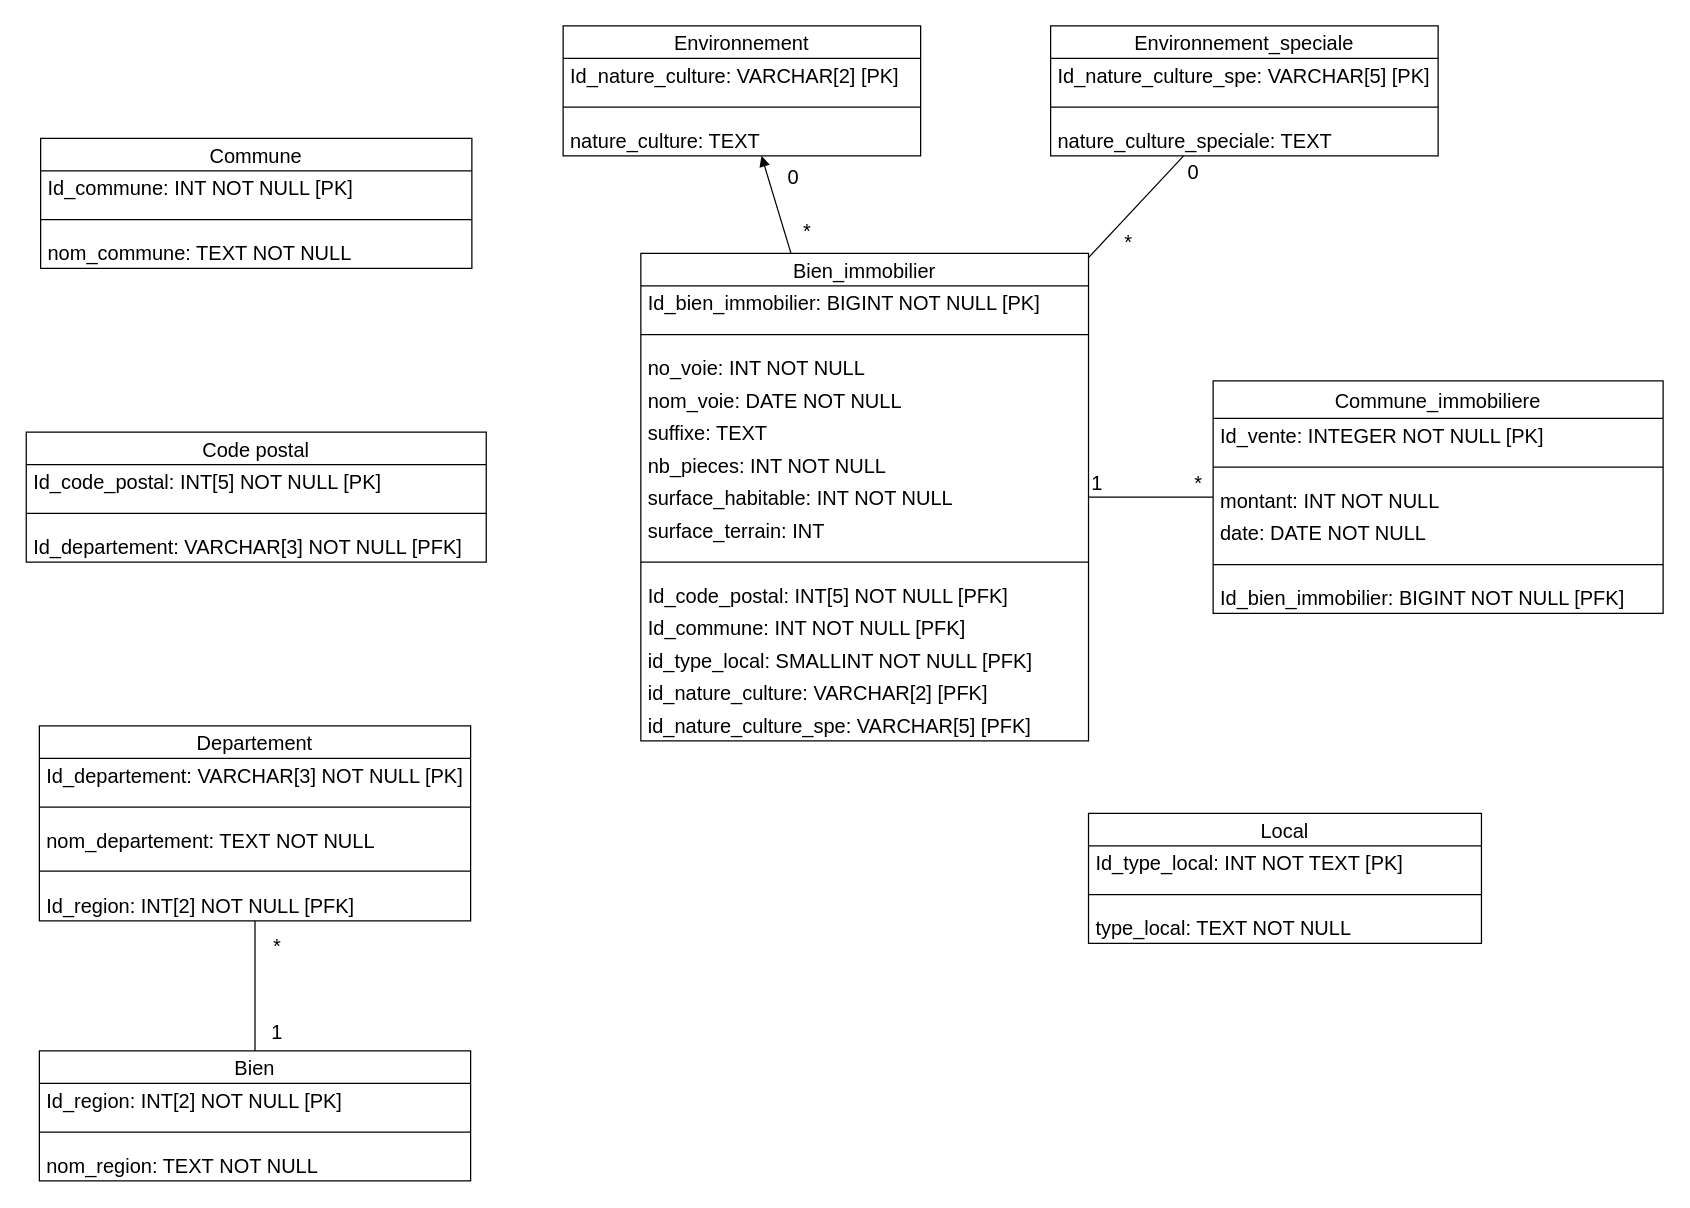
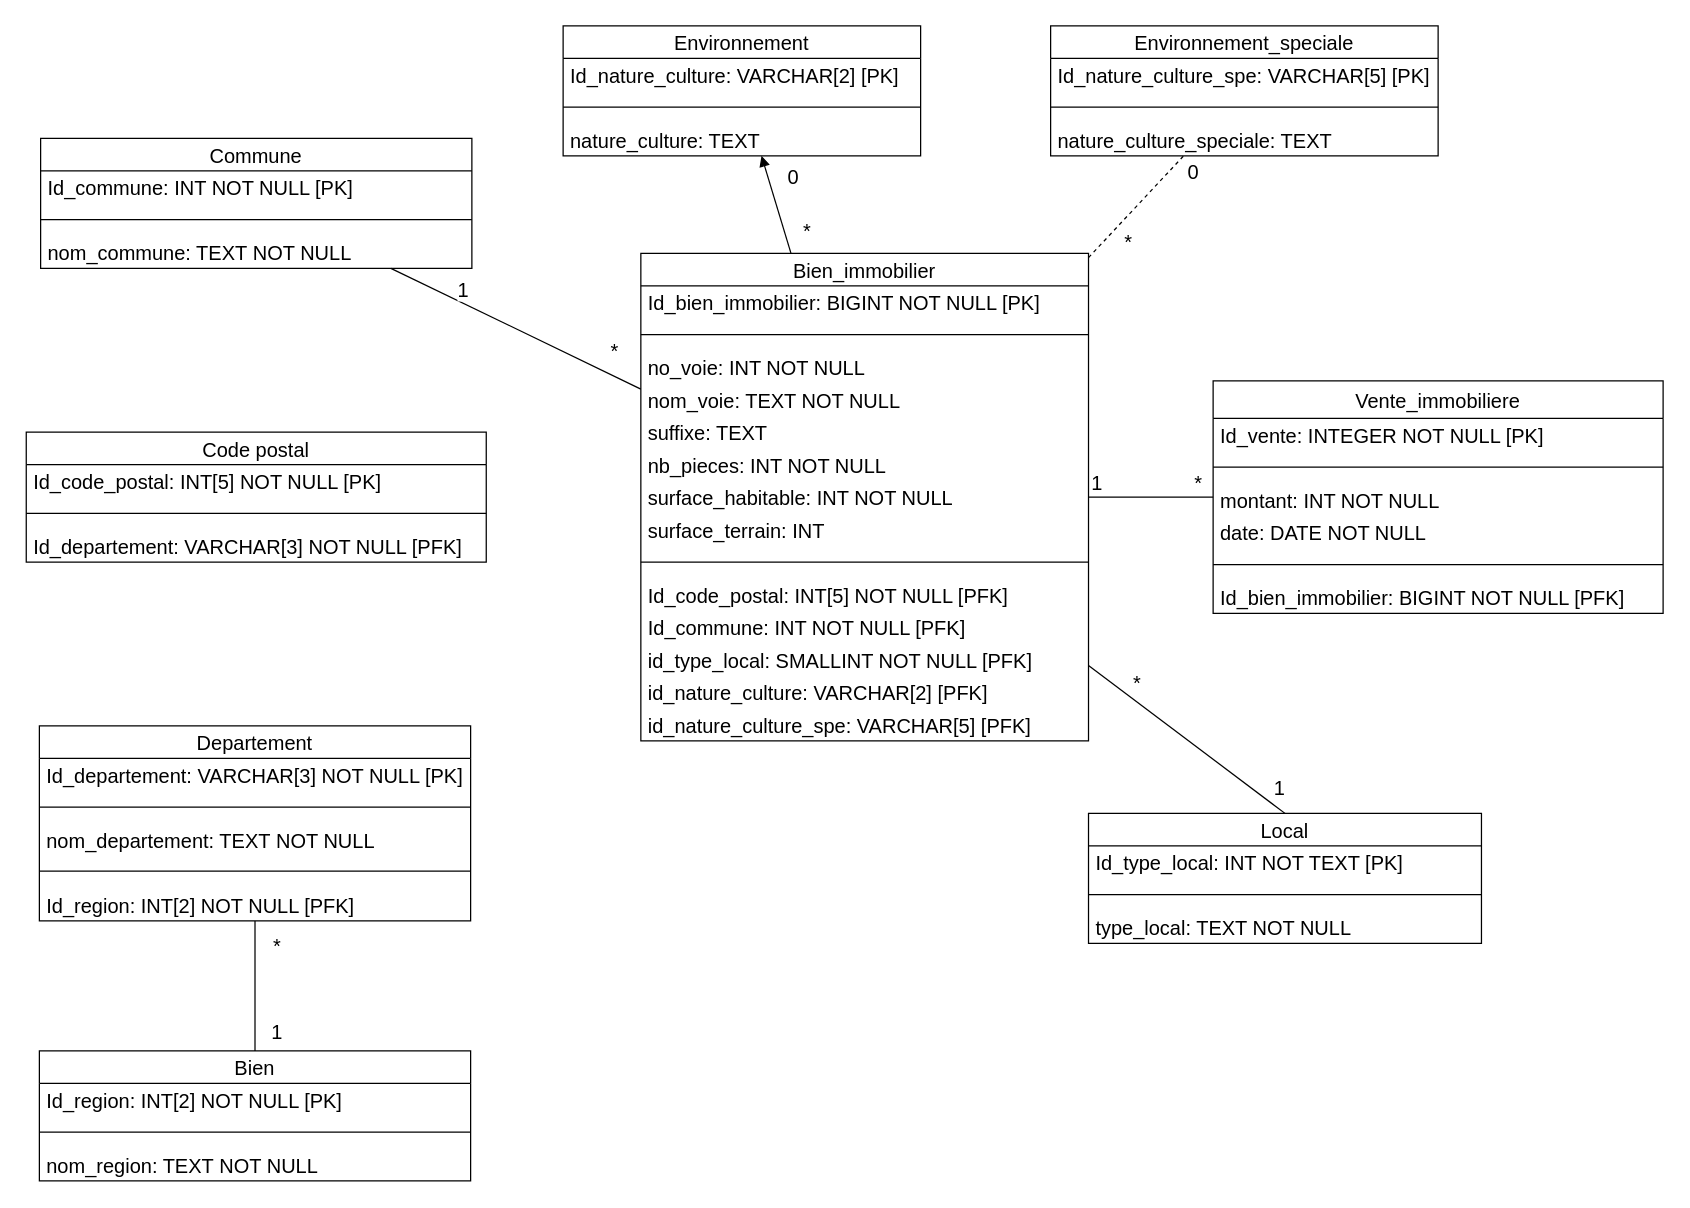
(1136, 206) -> (1136, 206)
none -> (515, 328)
(764, 401) -> (764, 401)
(1437, 401) -> (1437, 401)
none -> (1186, 738)
